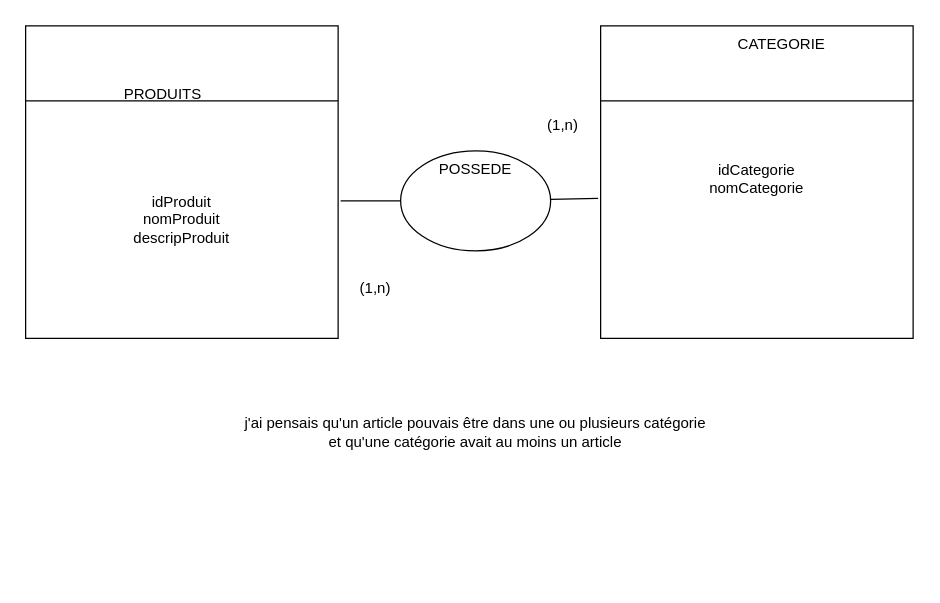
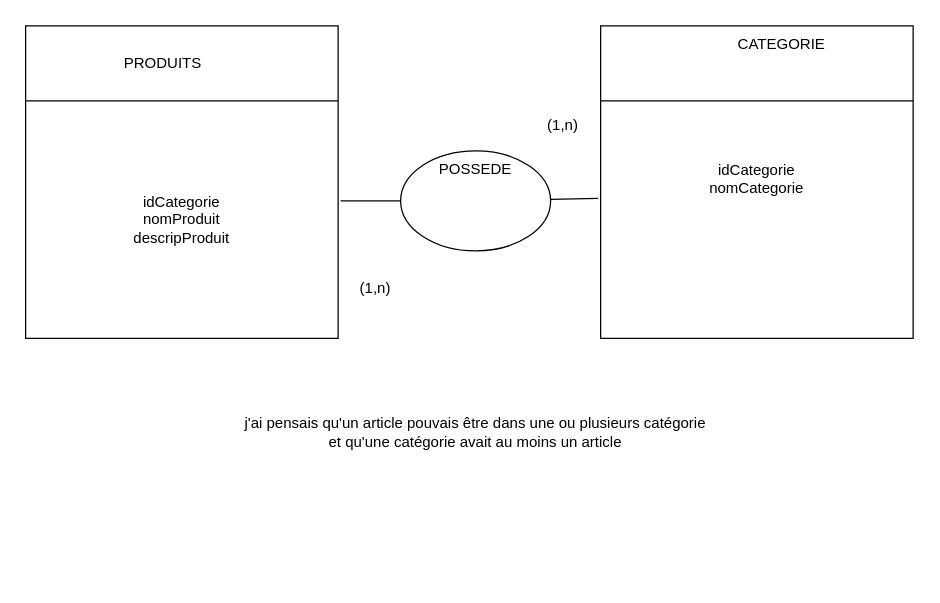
(163, 94) -> (163, 63)
(182, 219) -> (182, 219)
